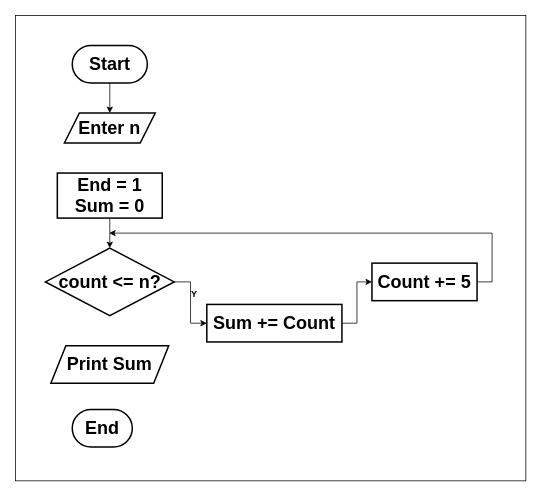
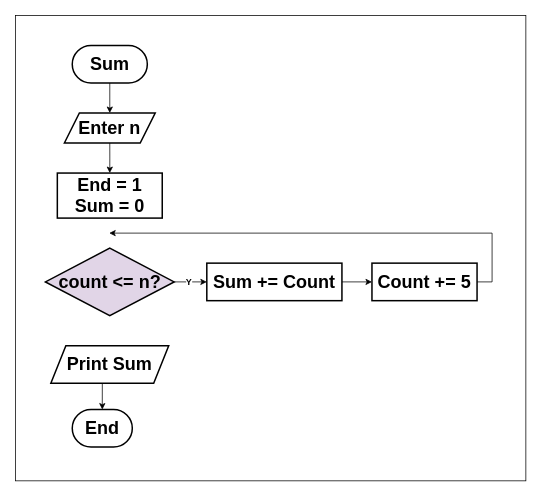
(110, 64) -> (110, 64)
none -> (110, 155)
(110, 230) -> none
(110, 282) -> (110, 282)
(274, 323) -> (274, 282)
none -> (102, 392)
